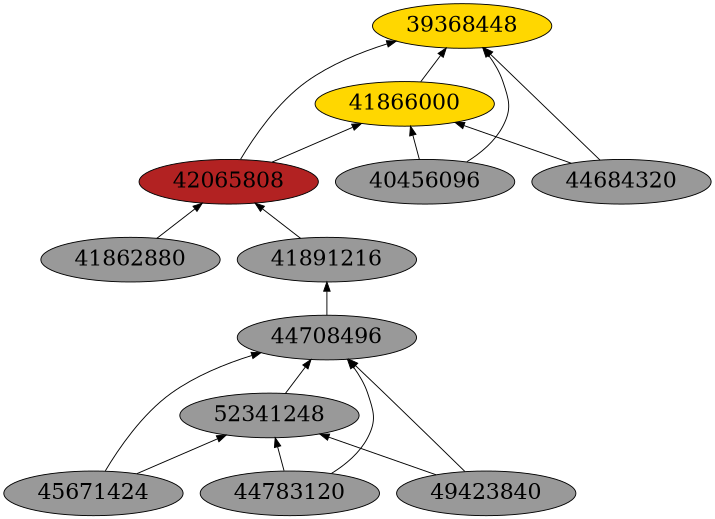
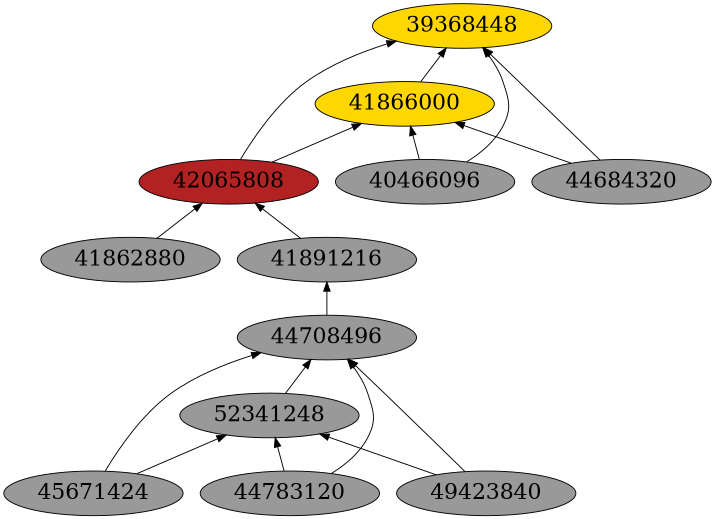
(425, 182) -> (425, 182)
